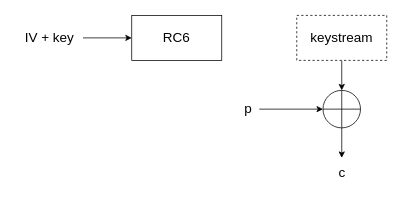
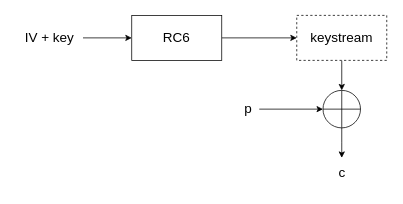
none -> (290, 38)
